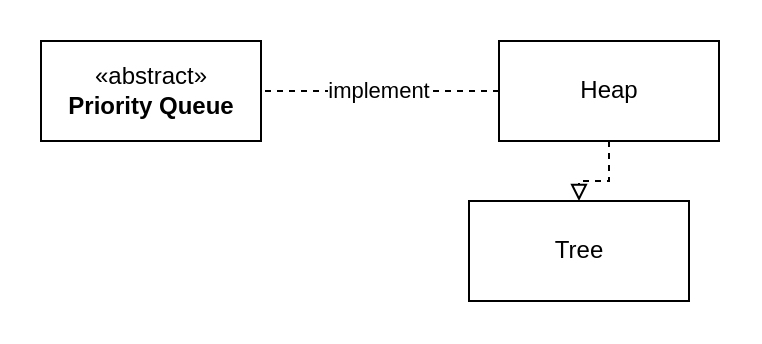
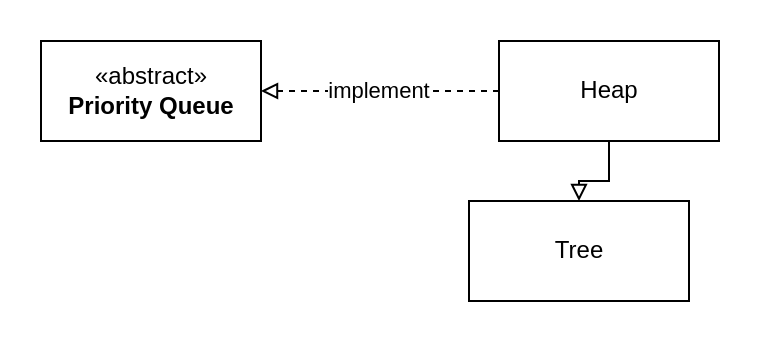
(270, 91) -> (278, 91)
(609, 178) -> (609, 178)
